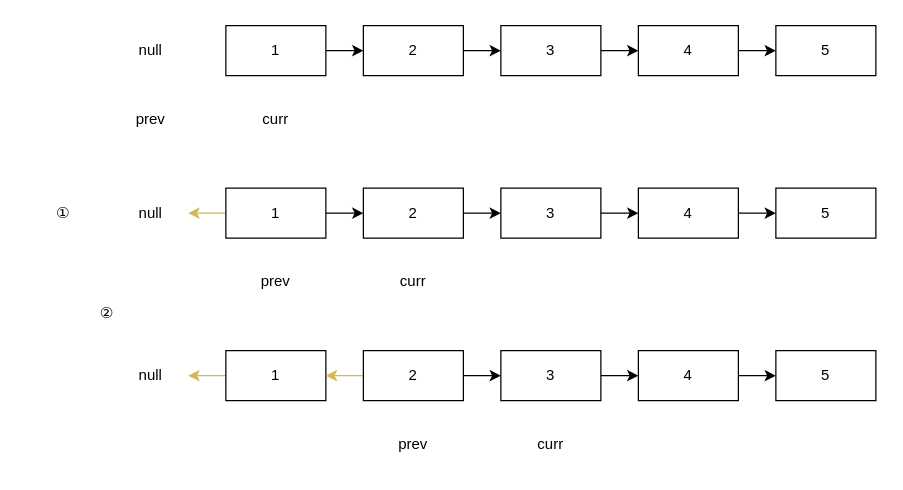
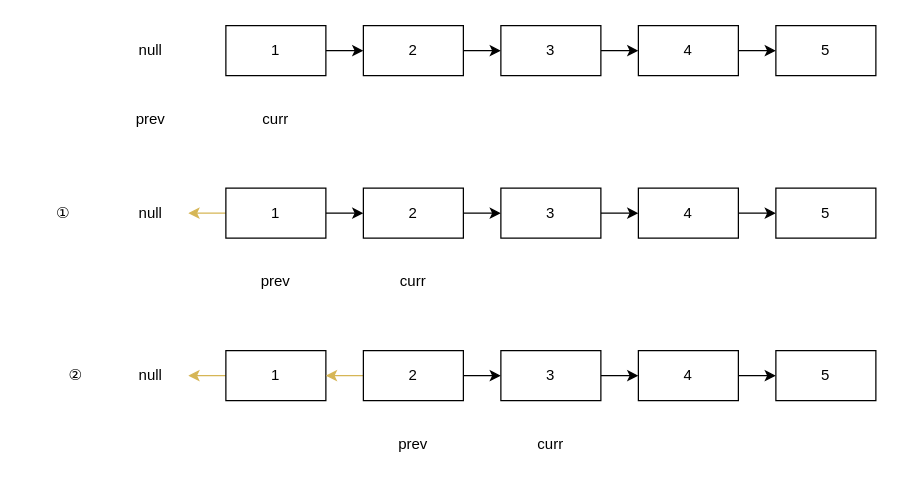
(107, 313) -> (76, 376)
